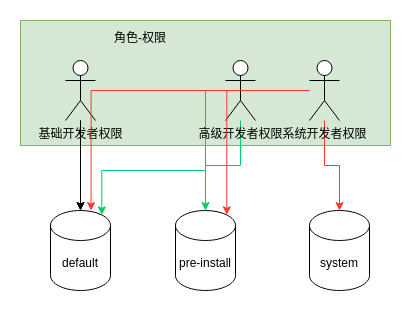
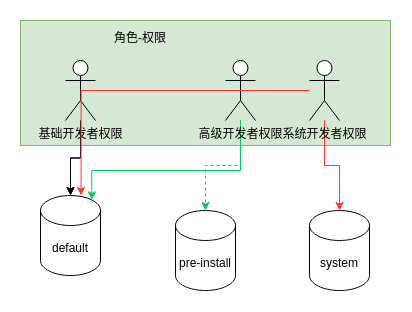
(227, 150) -> none
(206, 188) -> (206, 188)
(81, 251) -> (71, 236)
